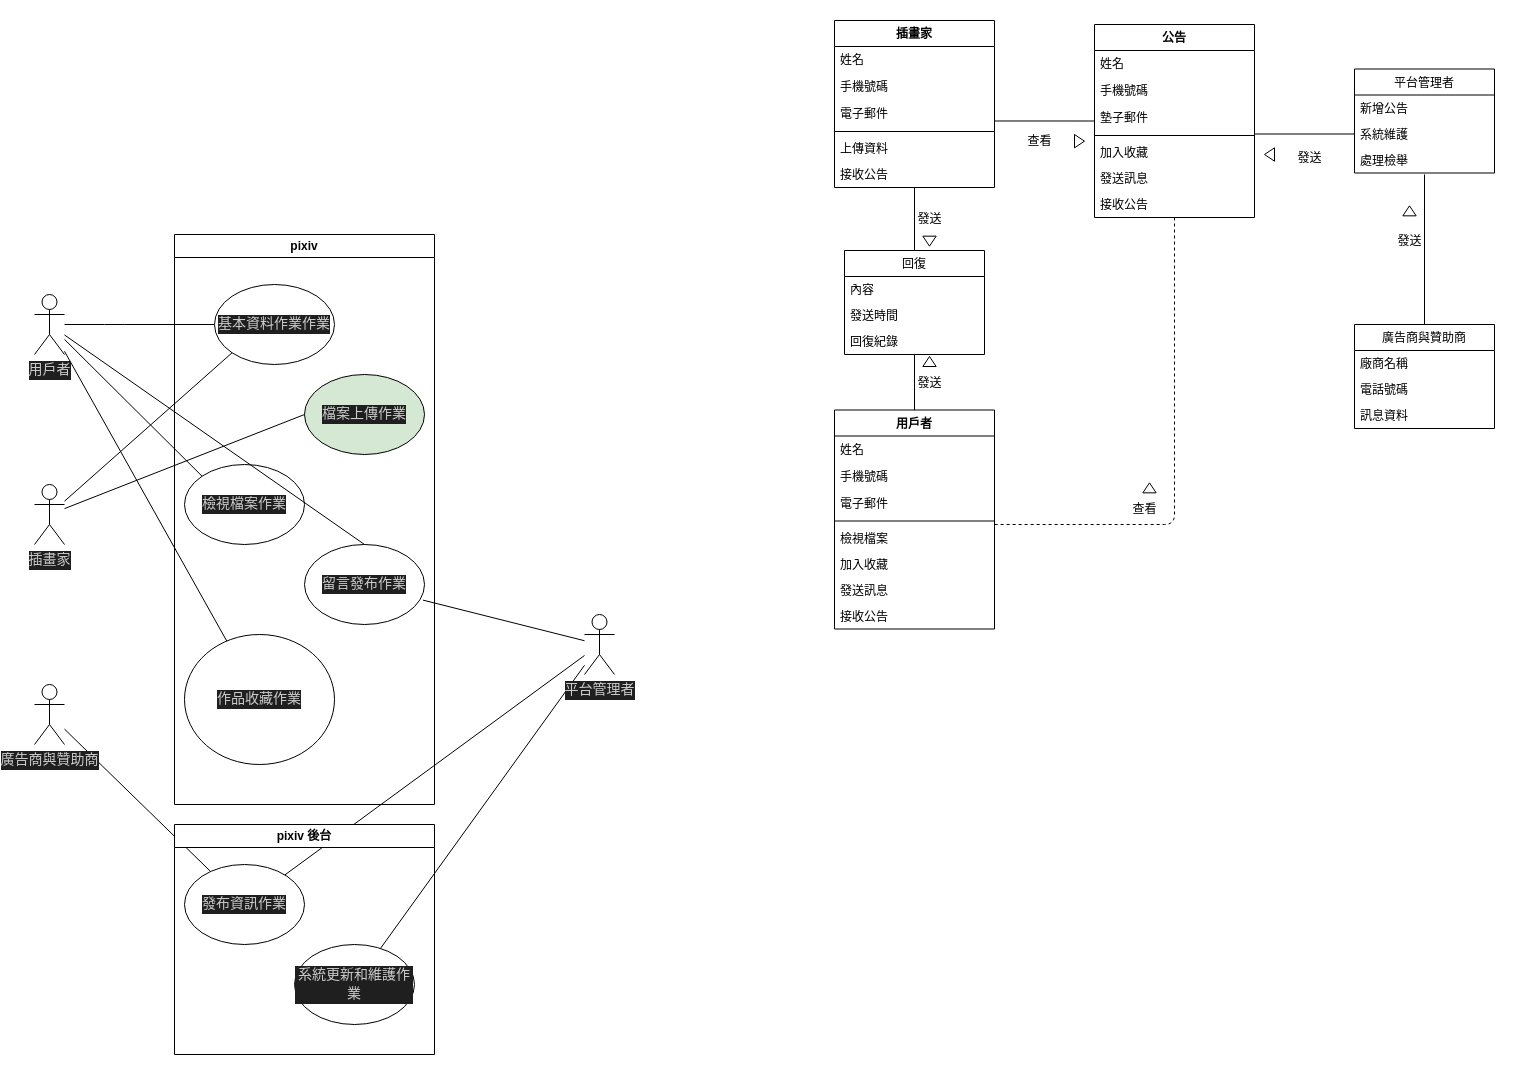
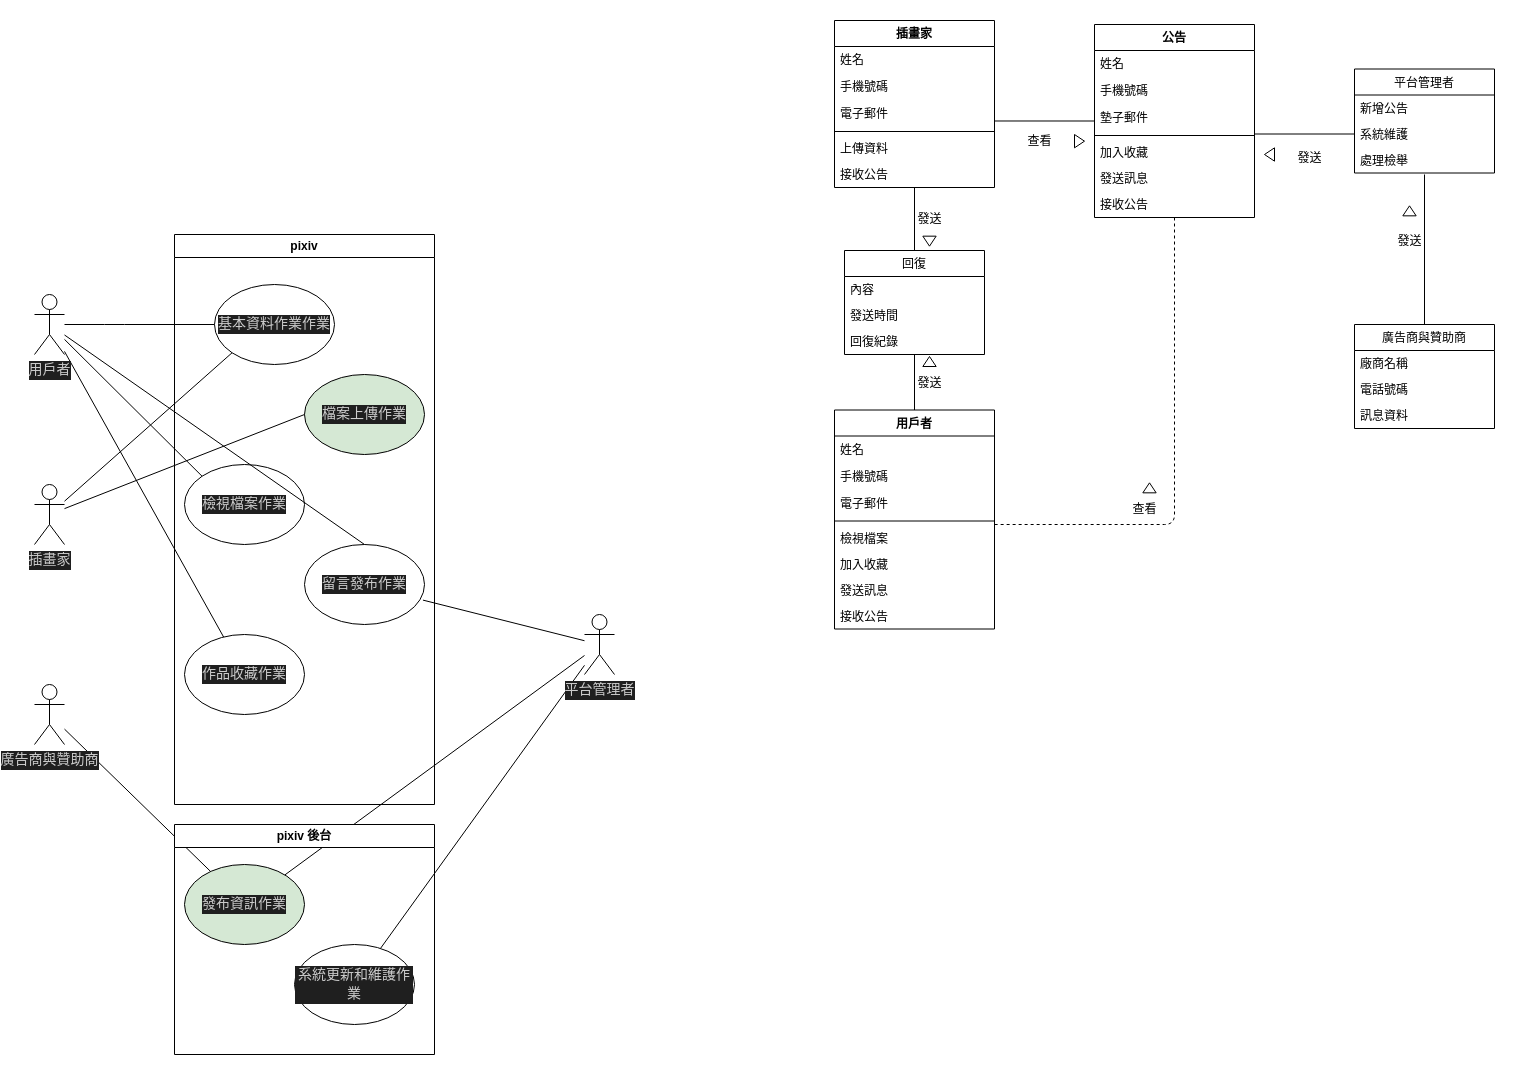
(260, 700) -> (245, 675)
(245, 905) -> (245, 905)
